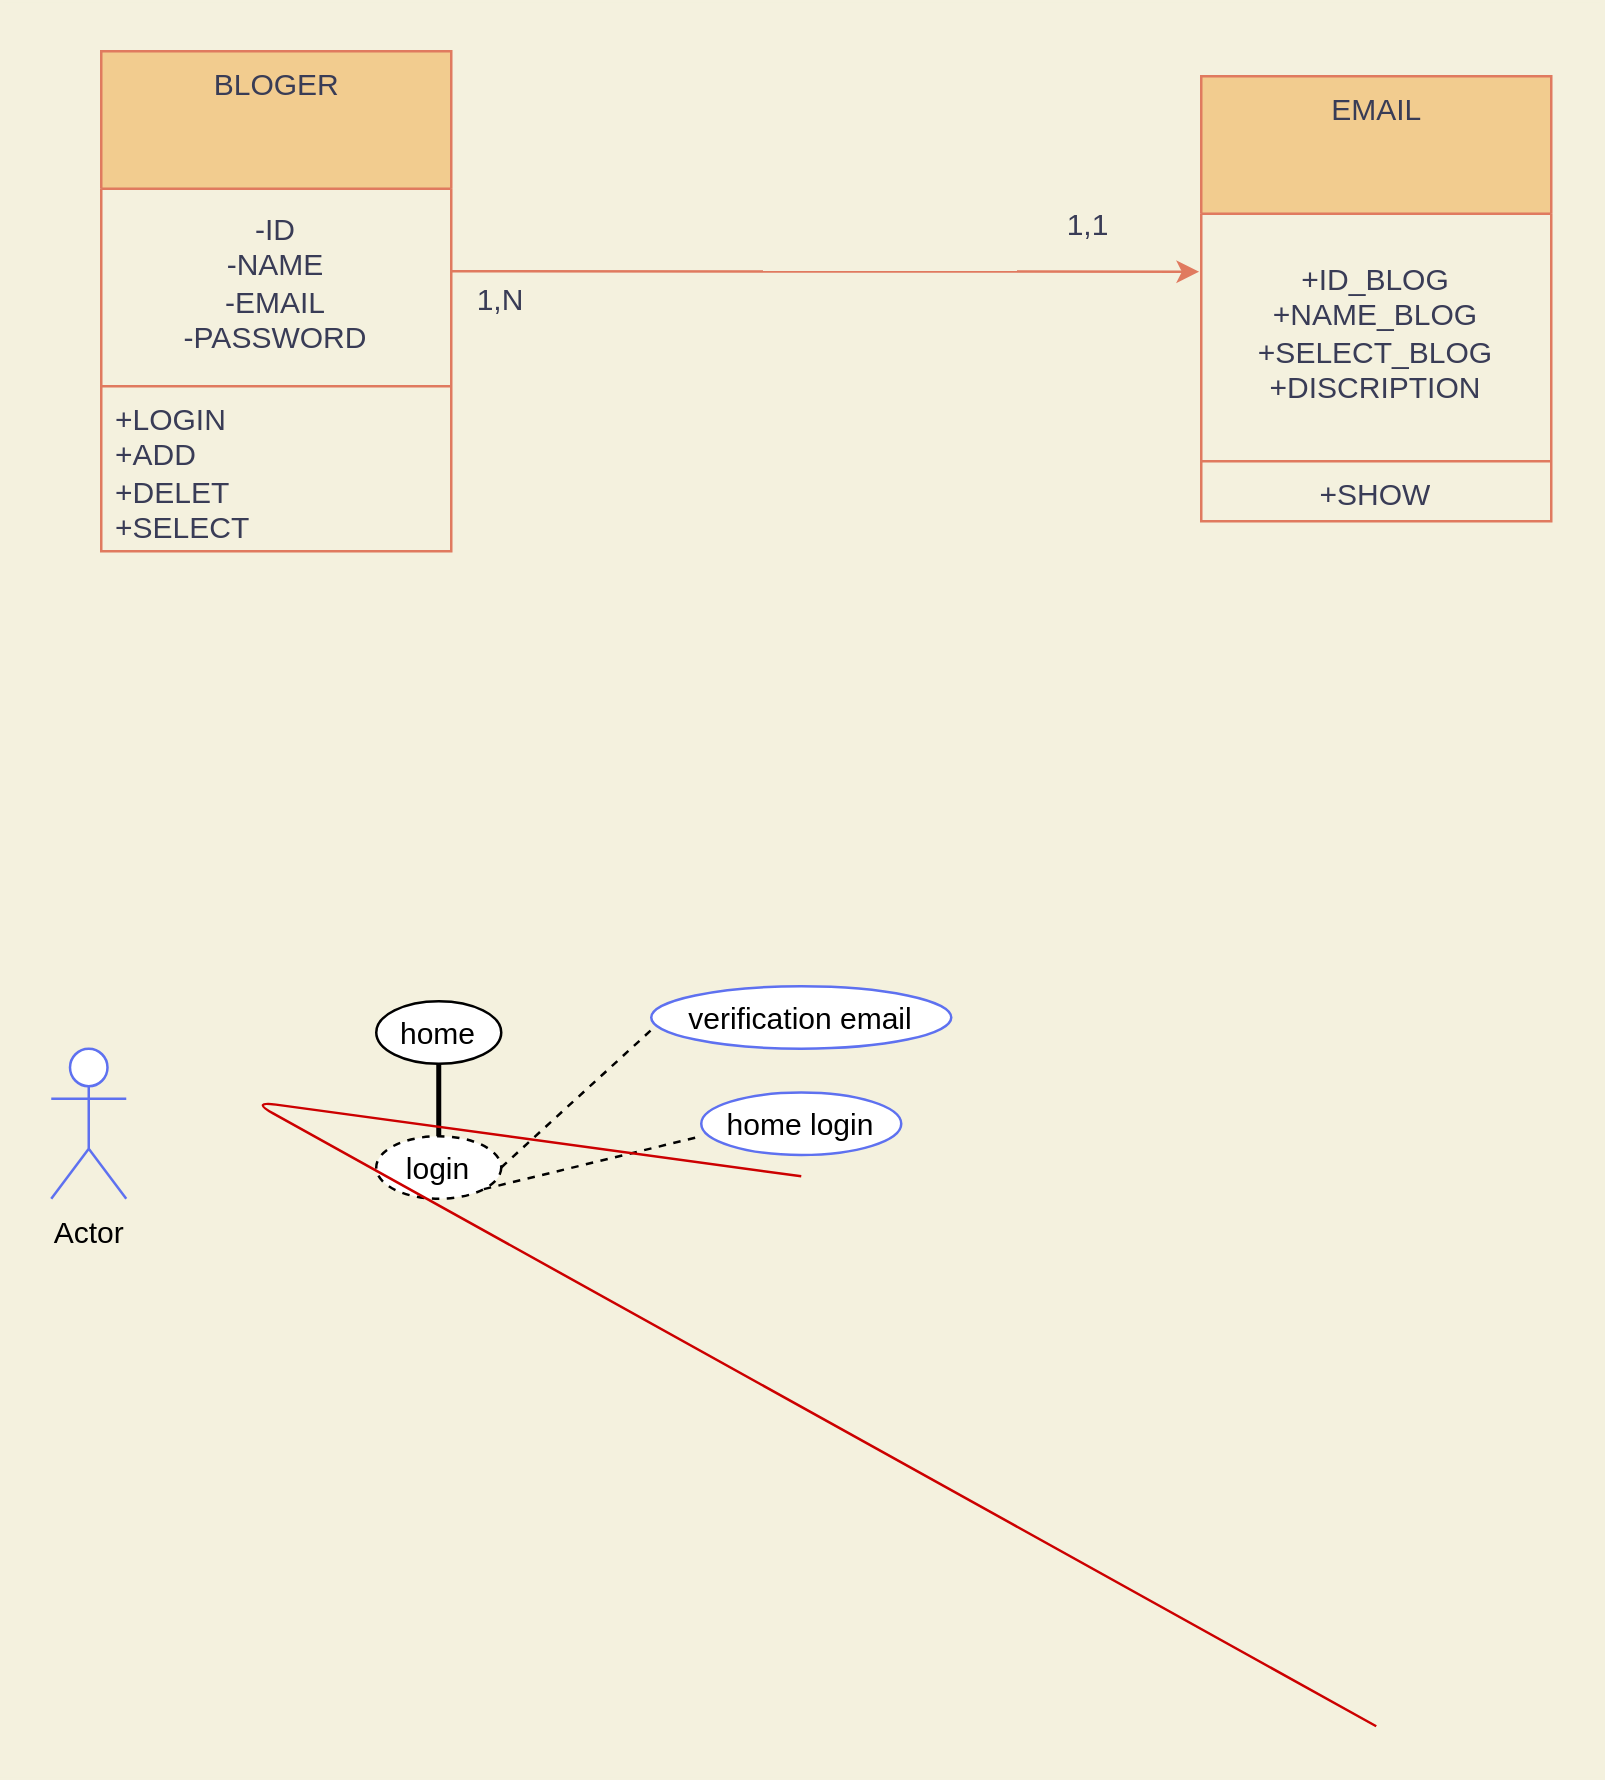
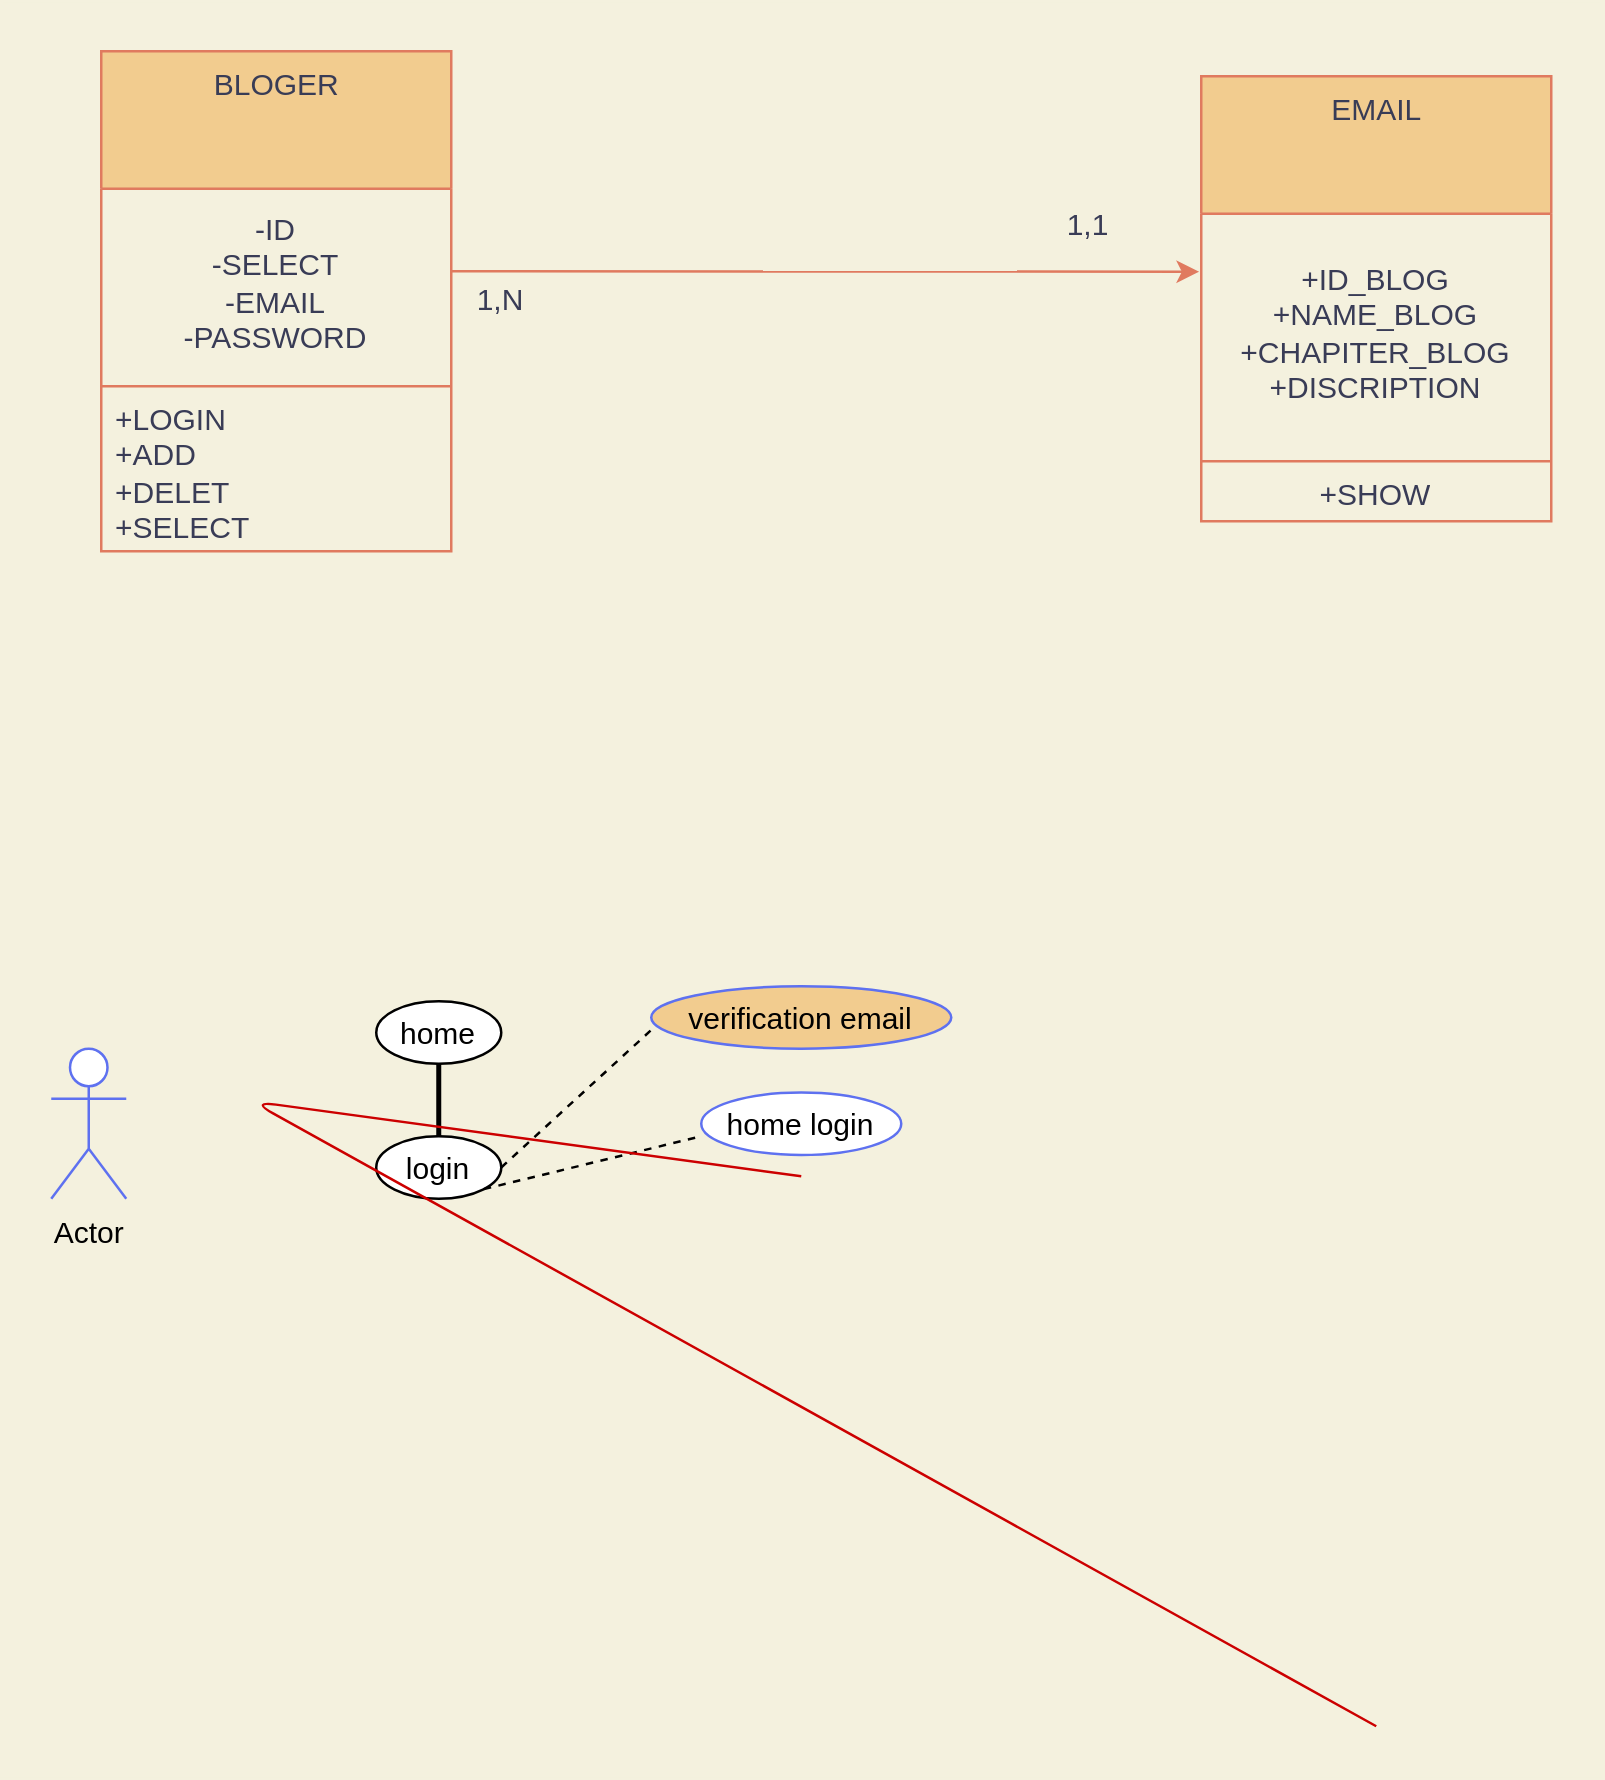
(276, 284) -> (276, 284)
(1376, 334) -> (1376, 334)
(801, 1018) -> (801, 1018)
(439, 1168) -> (439, 1168)
